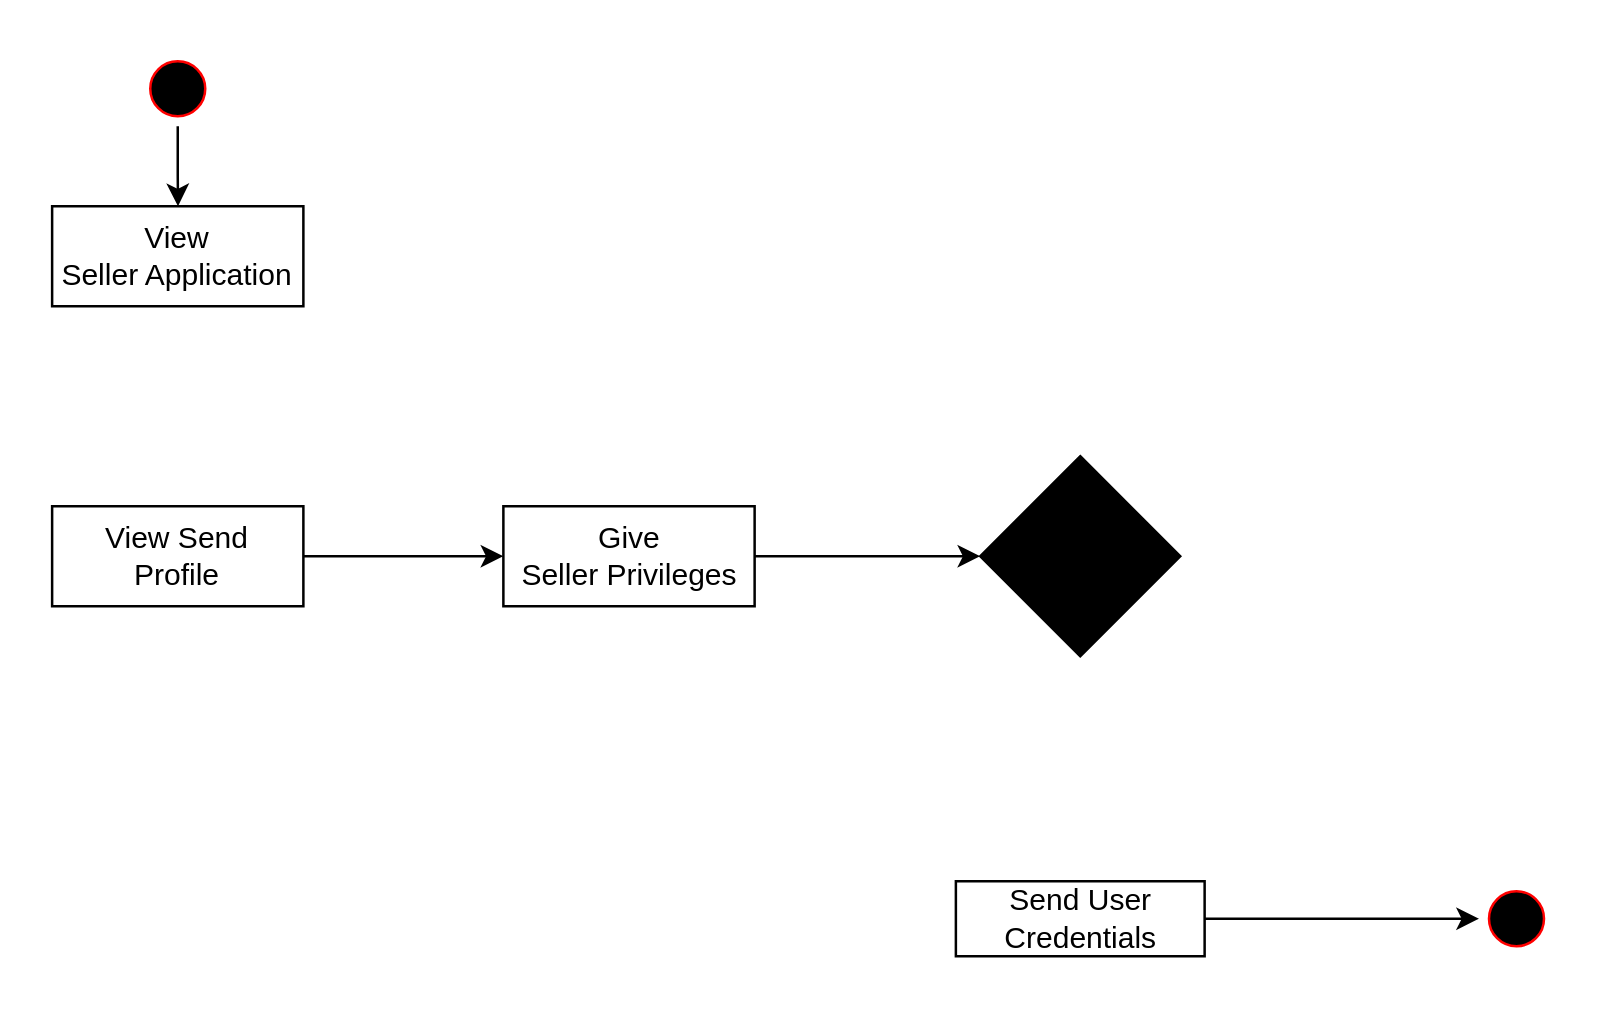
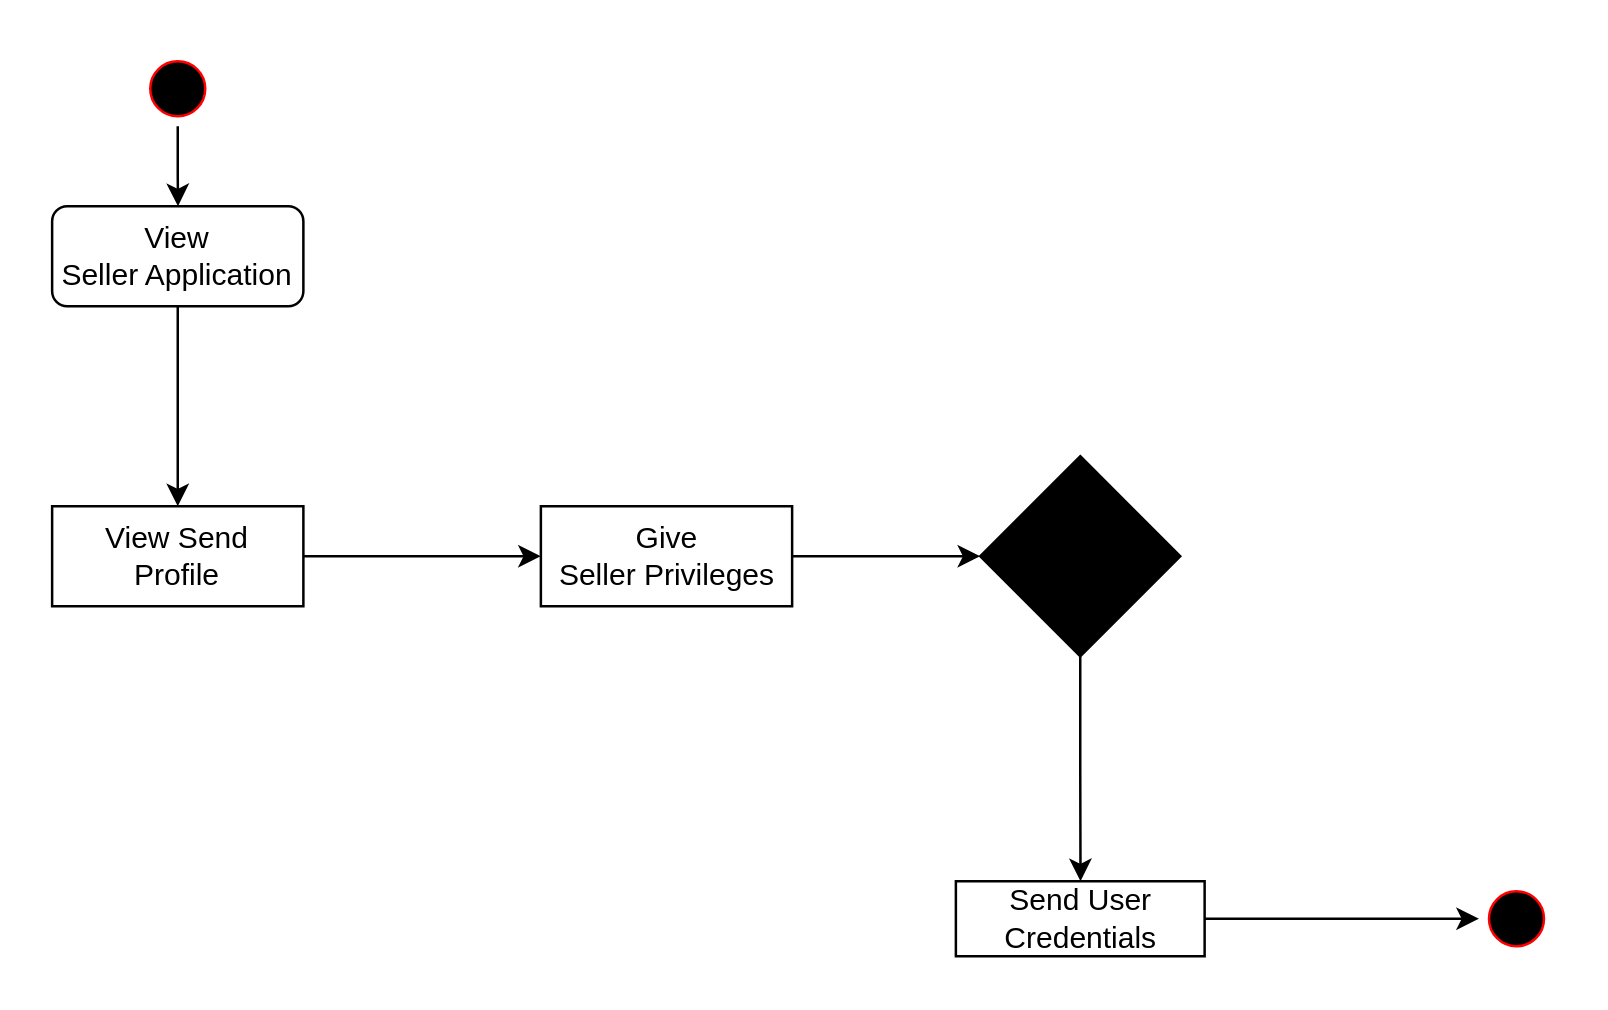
(178, 256) -> (178, 256)
none -> (178, 398)
(629, 556) -> (666, 556)
none -> (1080, 761)
